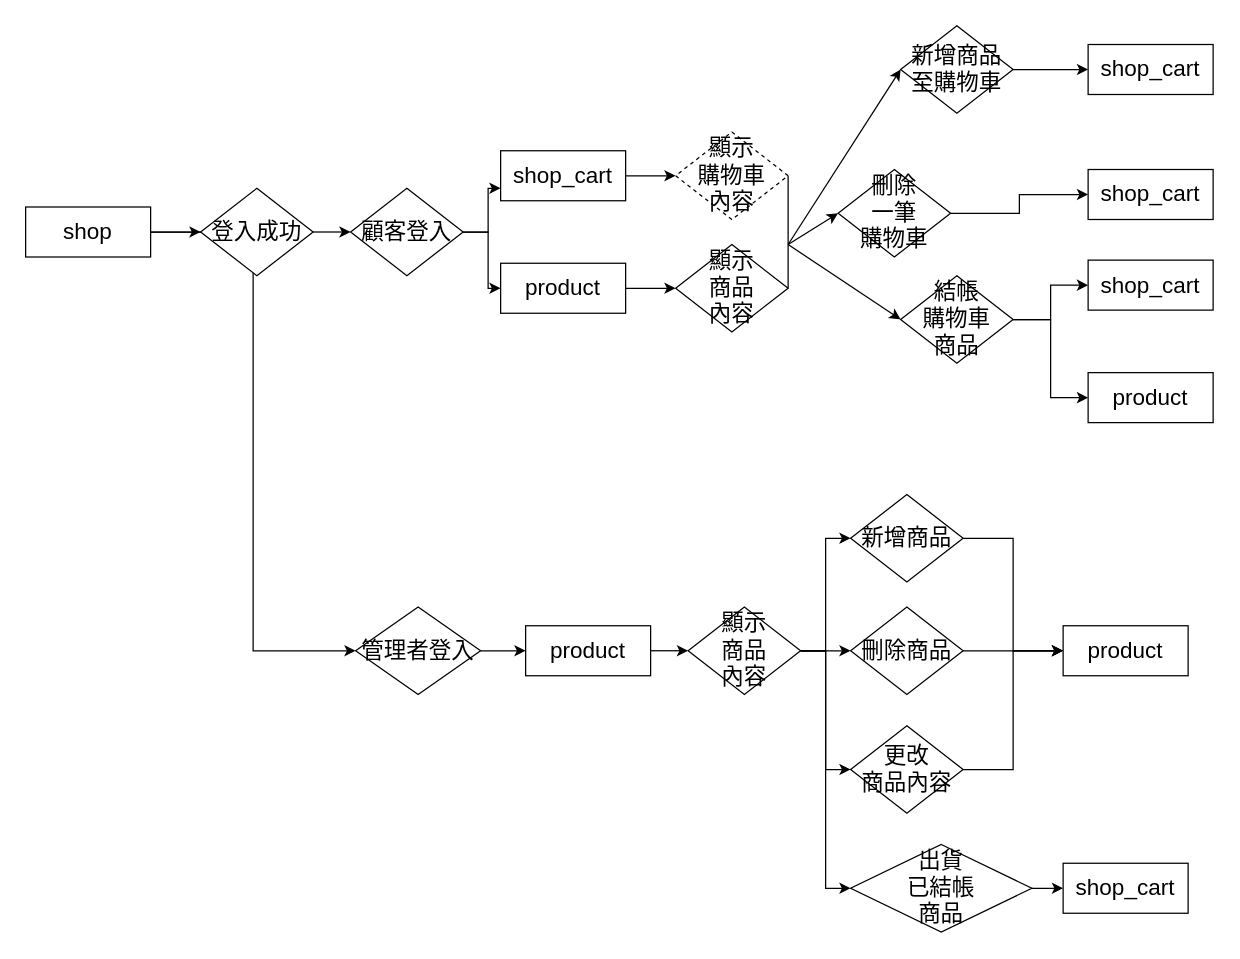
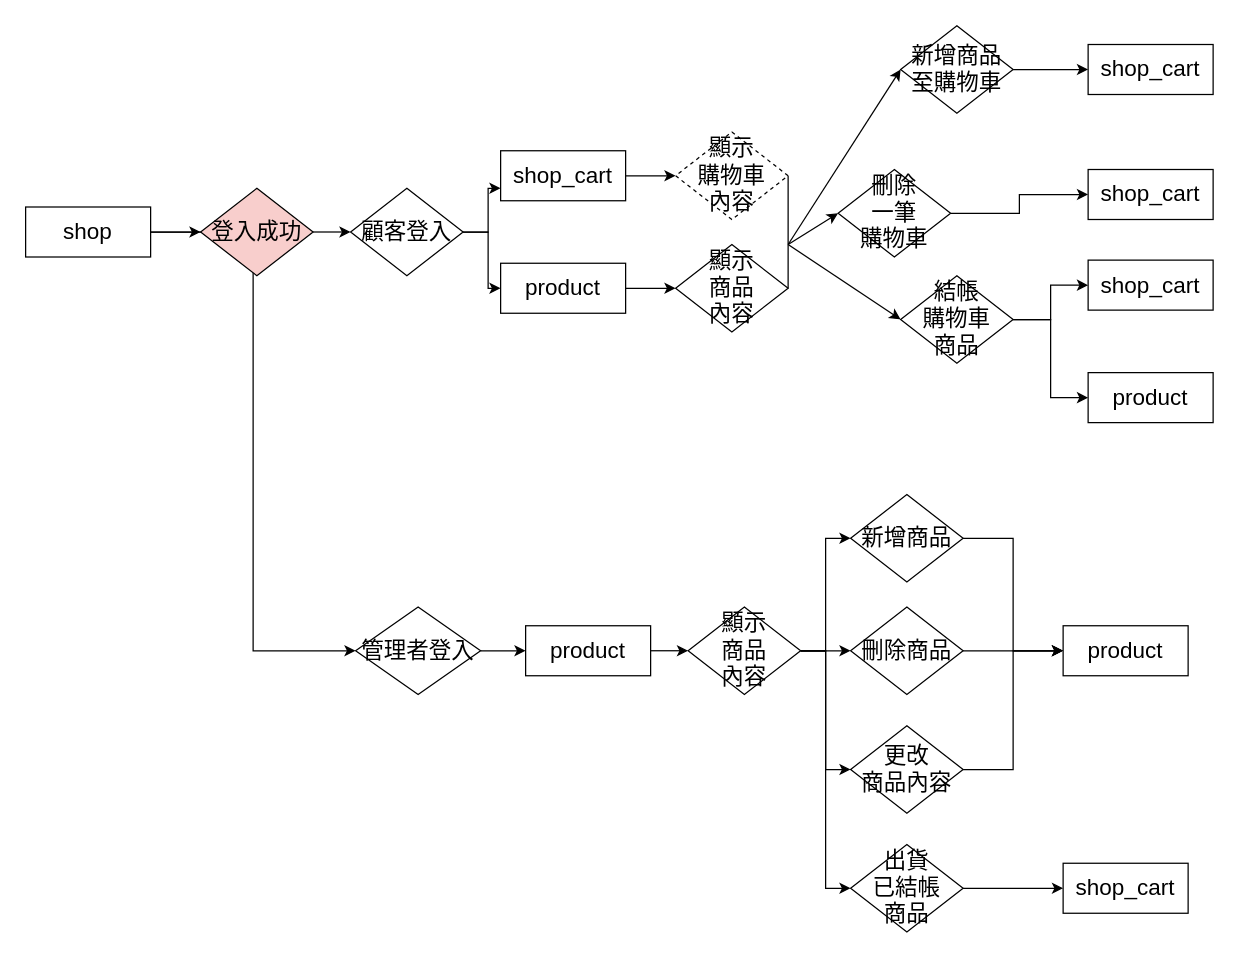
(257, 232) -> (257, 232)
(941, 888) -> (907, 888)
